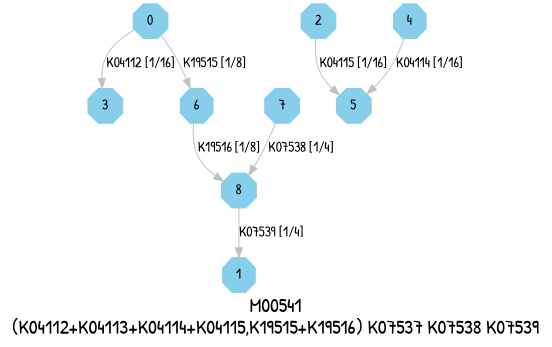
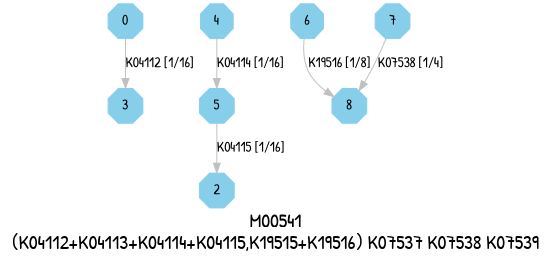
(175, 57) -> none
(318, 66) -> (217, 143)
(239, 275) -> none
